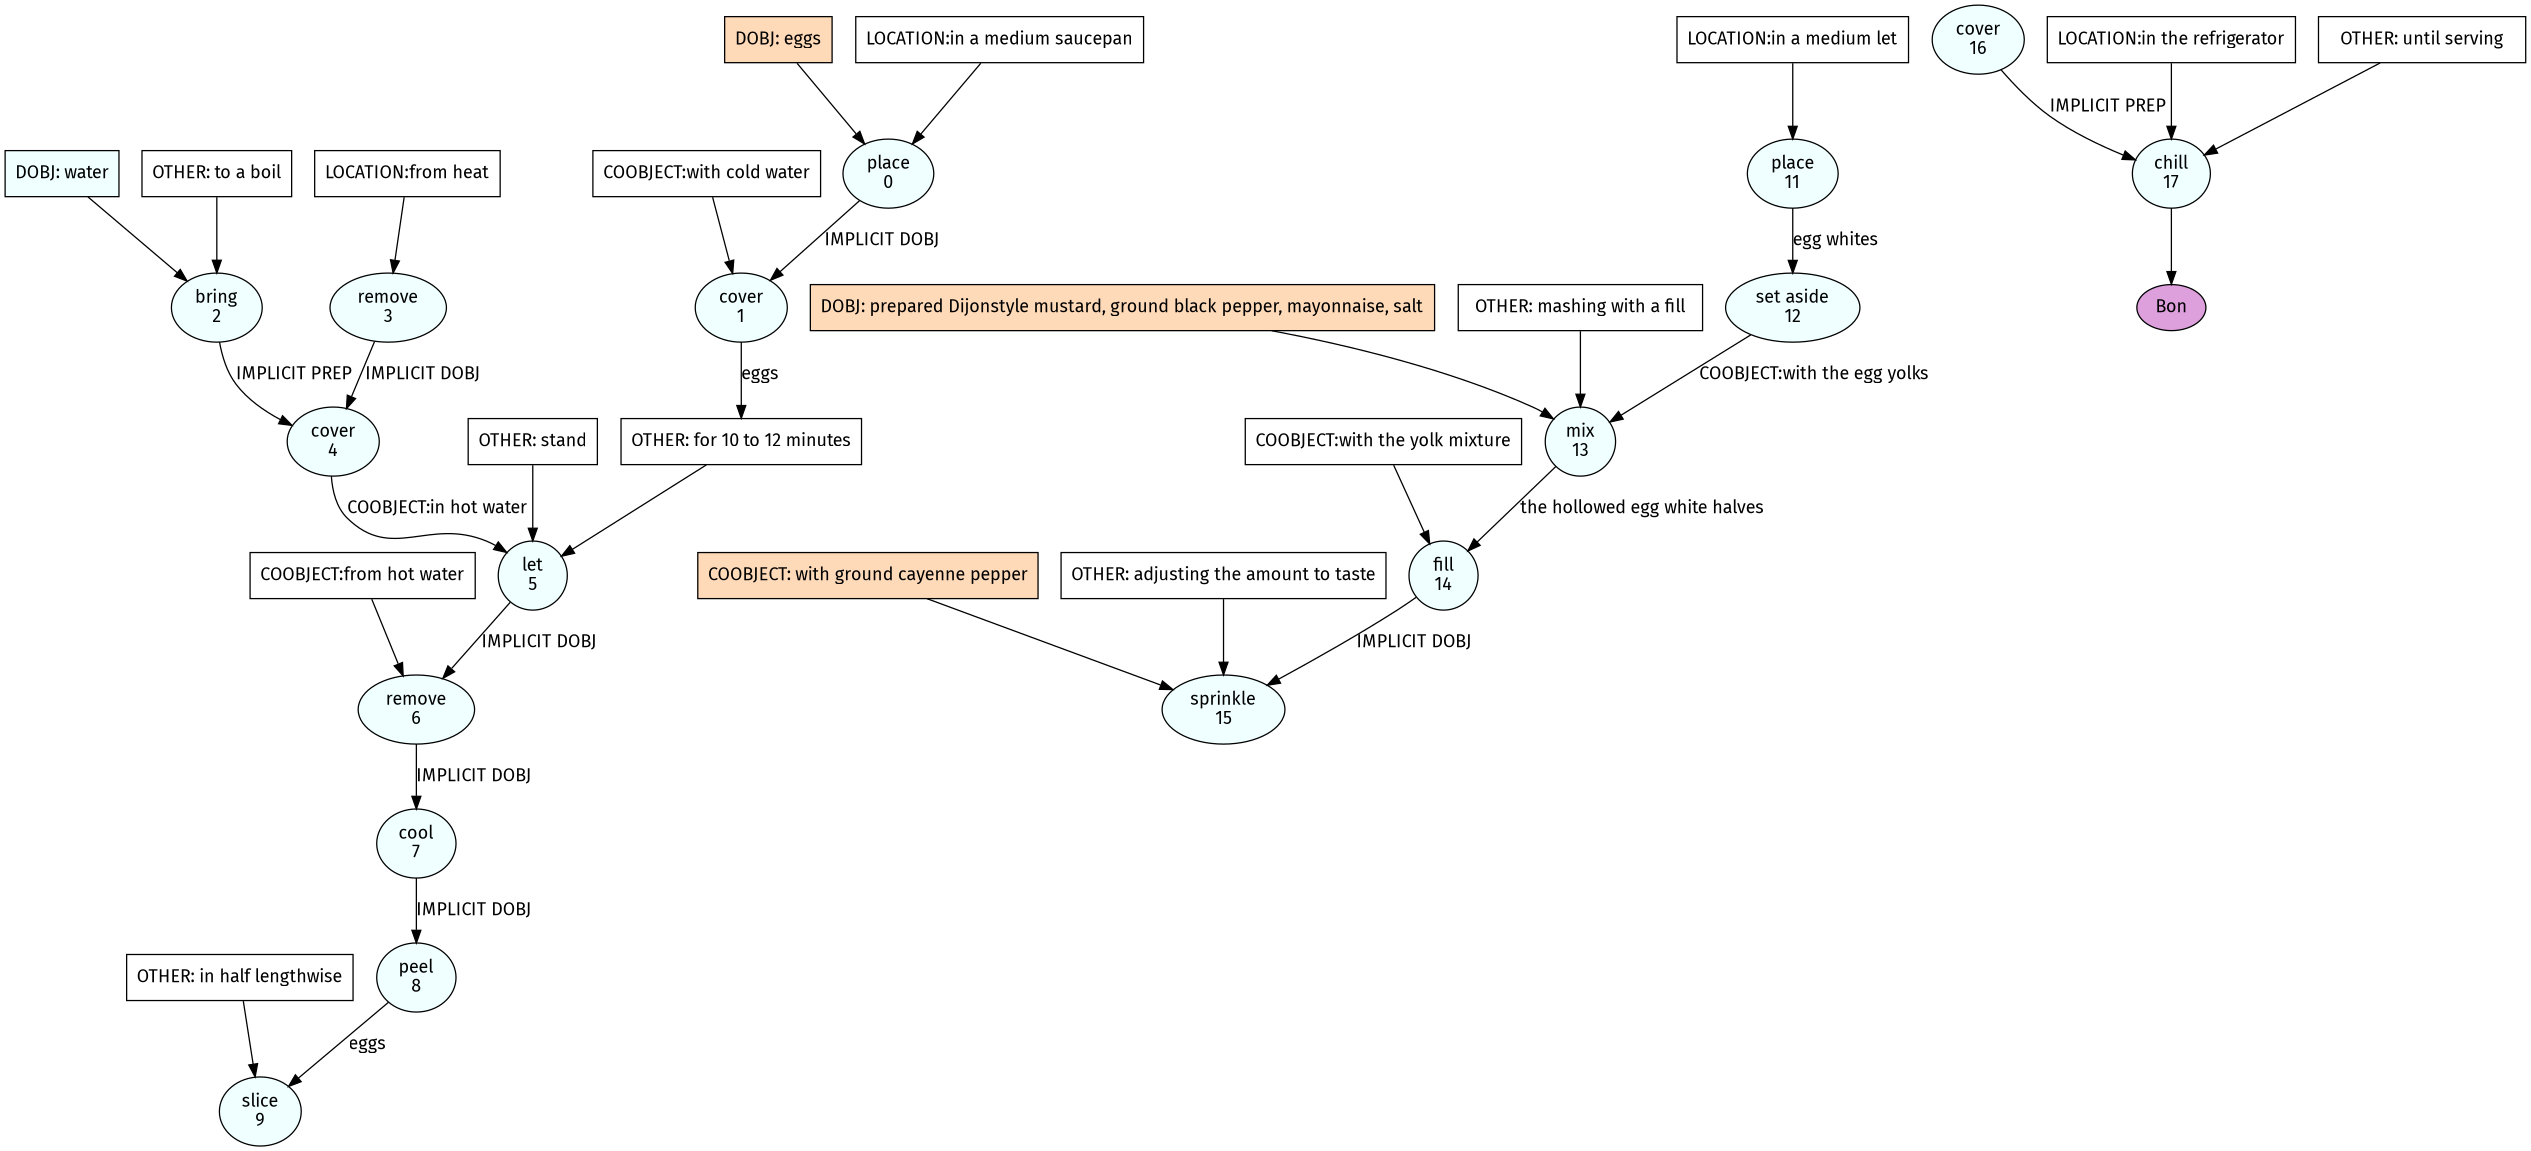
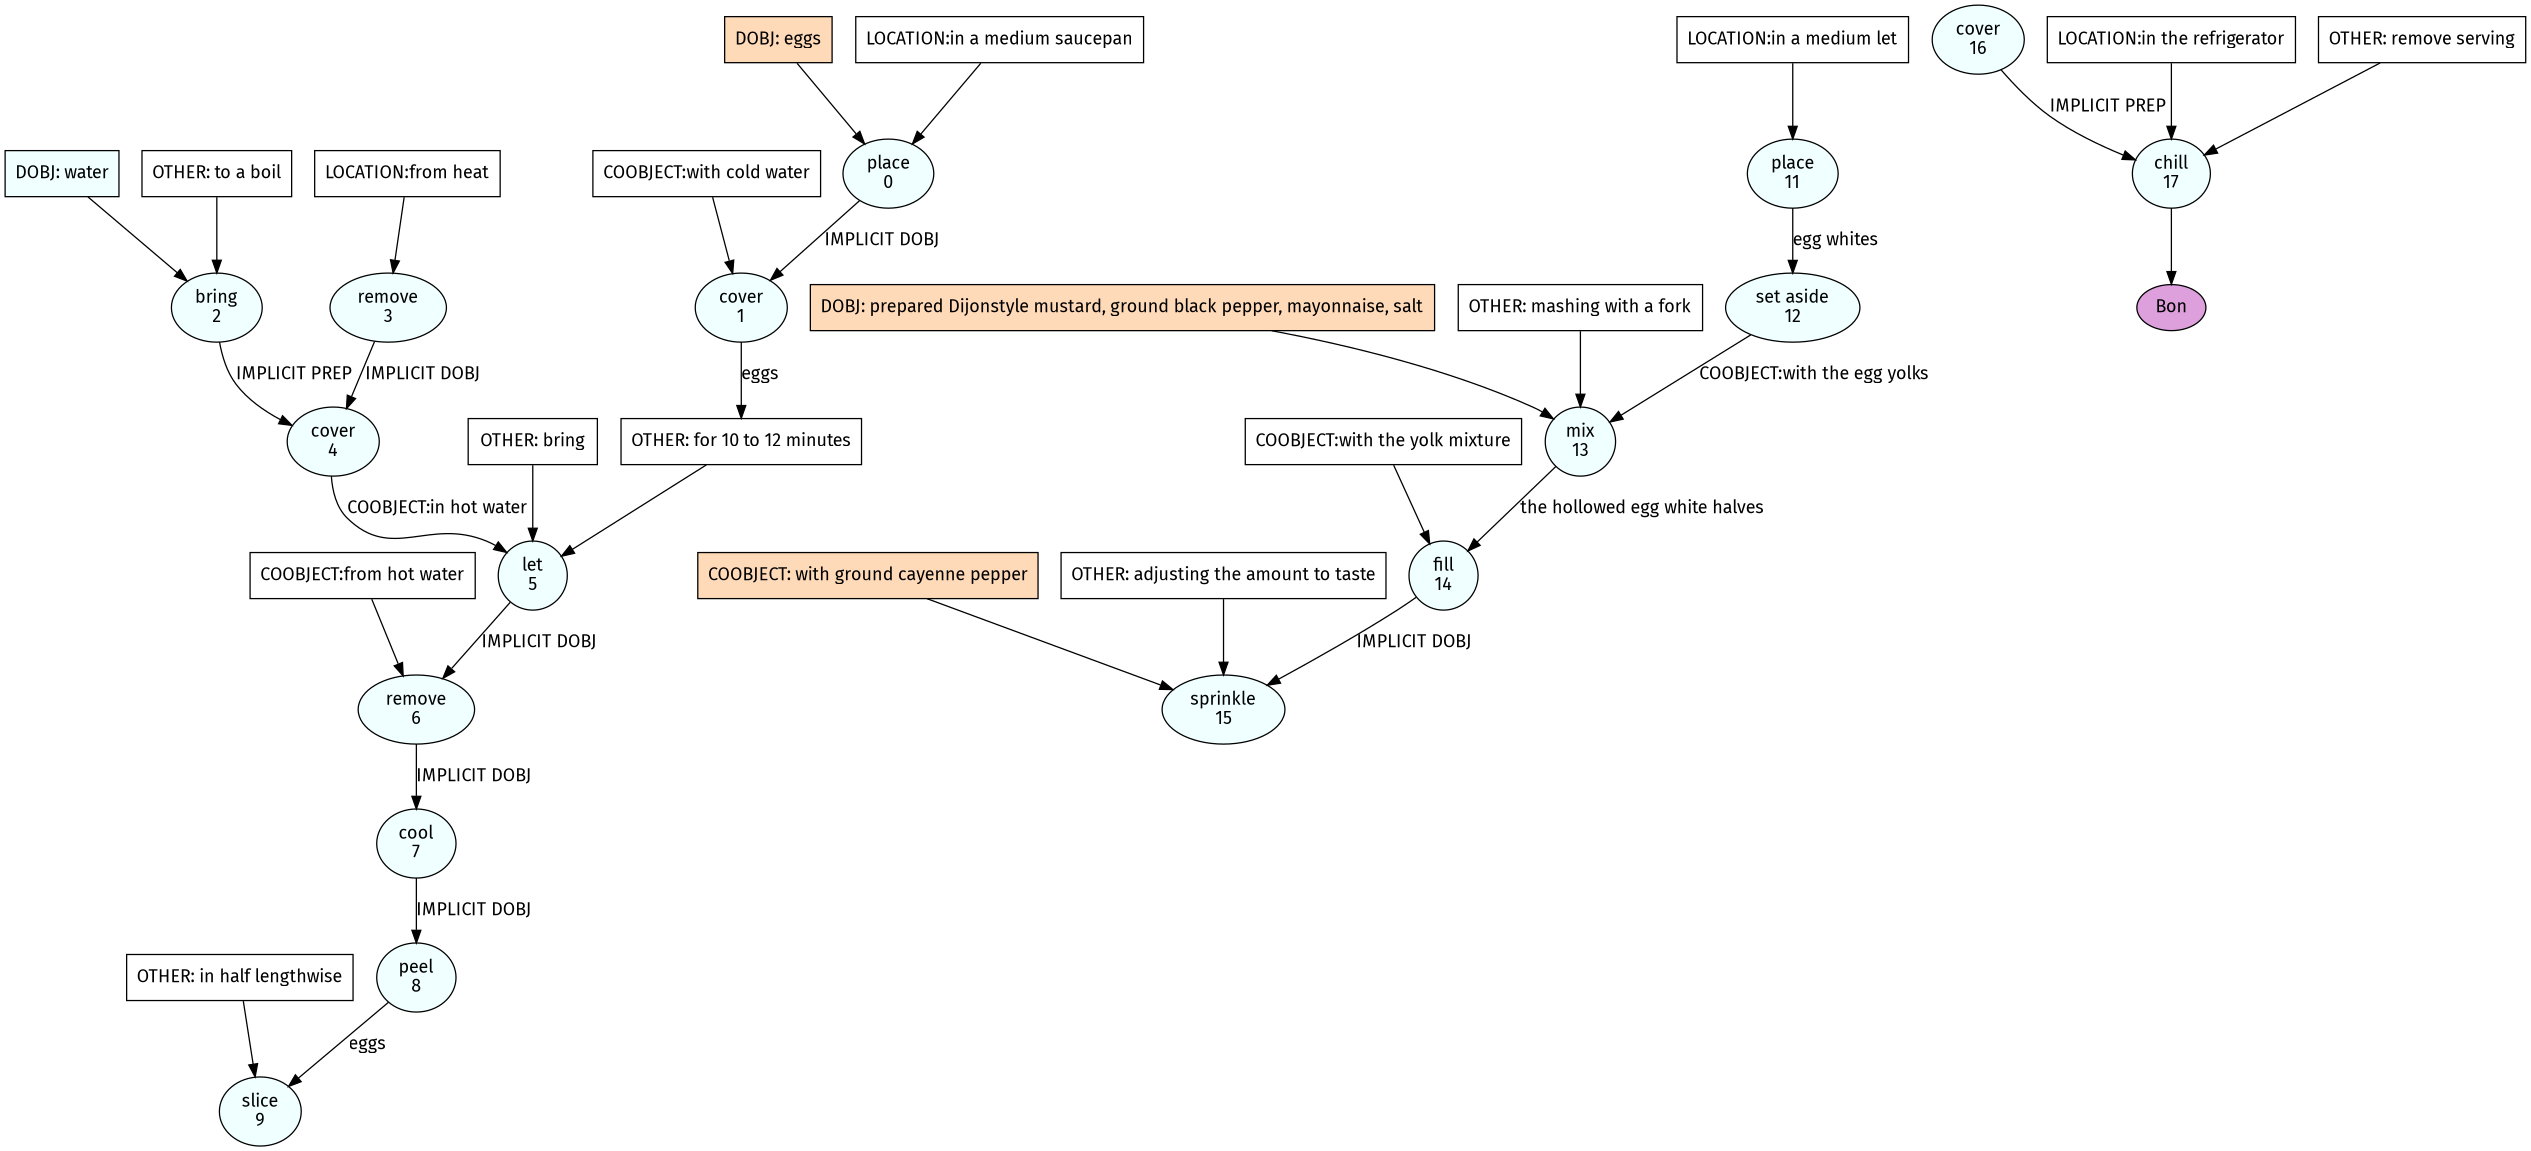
(2422, 40) -> (2422, 40)
(1580, 308) -> (1580, 308)
(533, 442) -> (533, 442)
